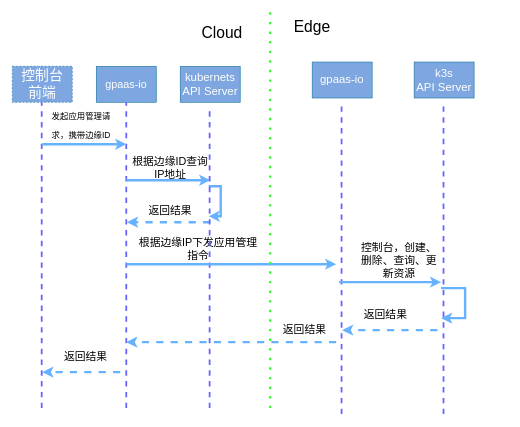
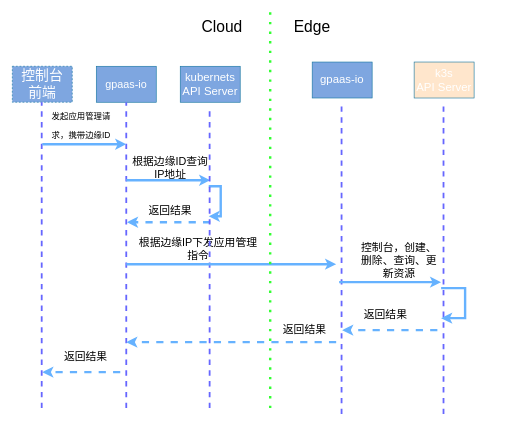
(222, 33) -> (222, 27)
(444, 80) -> (444, 80)
